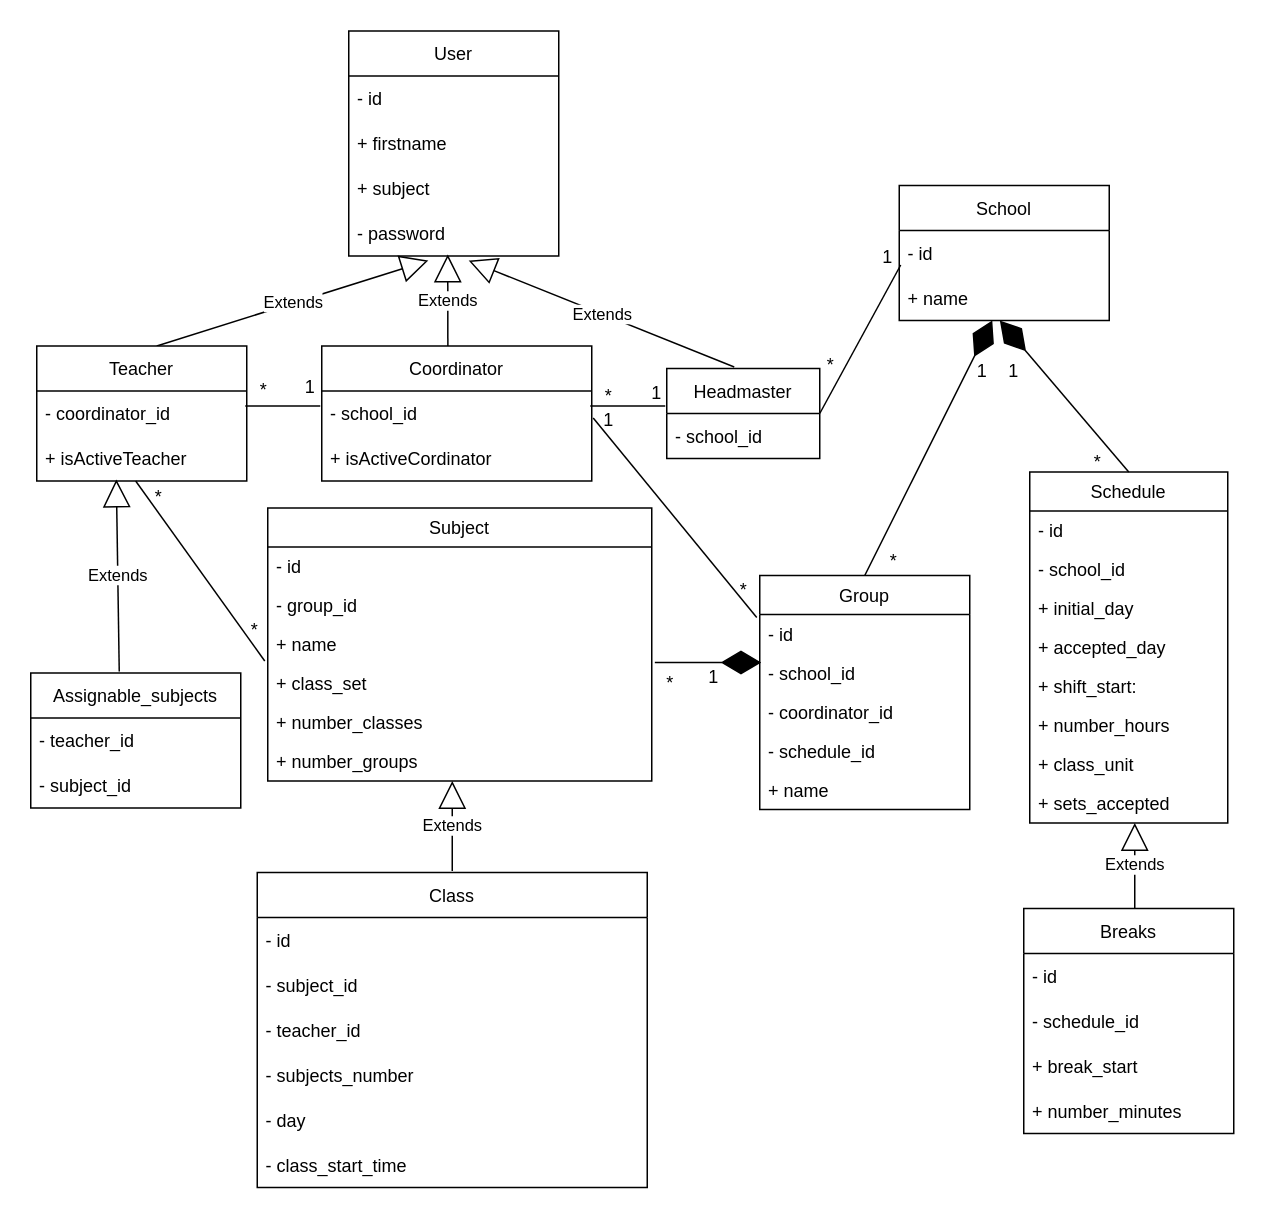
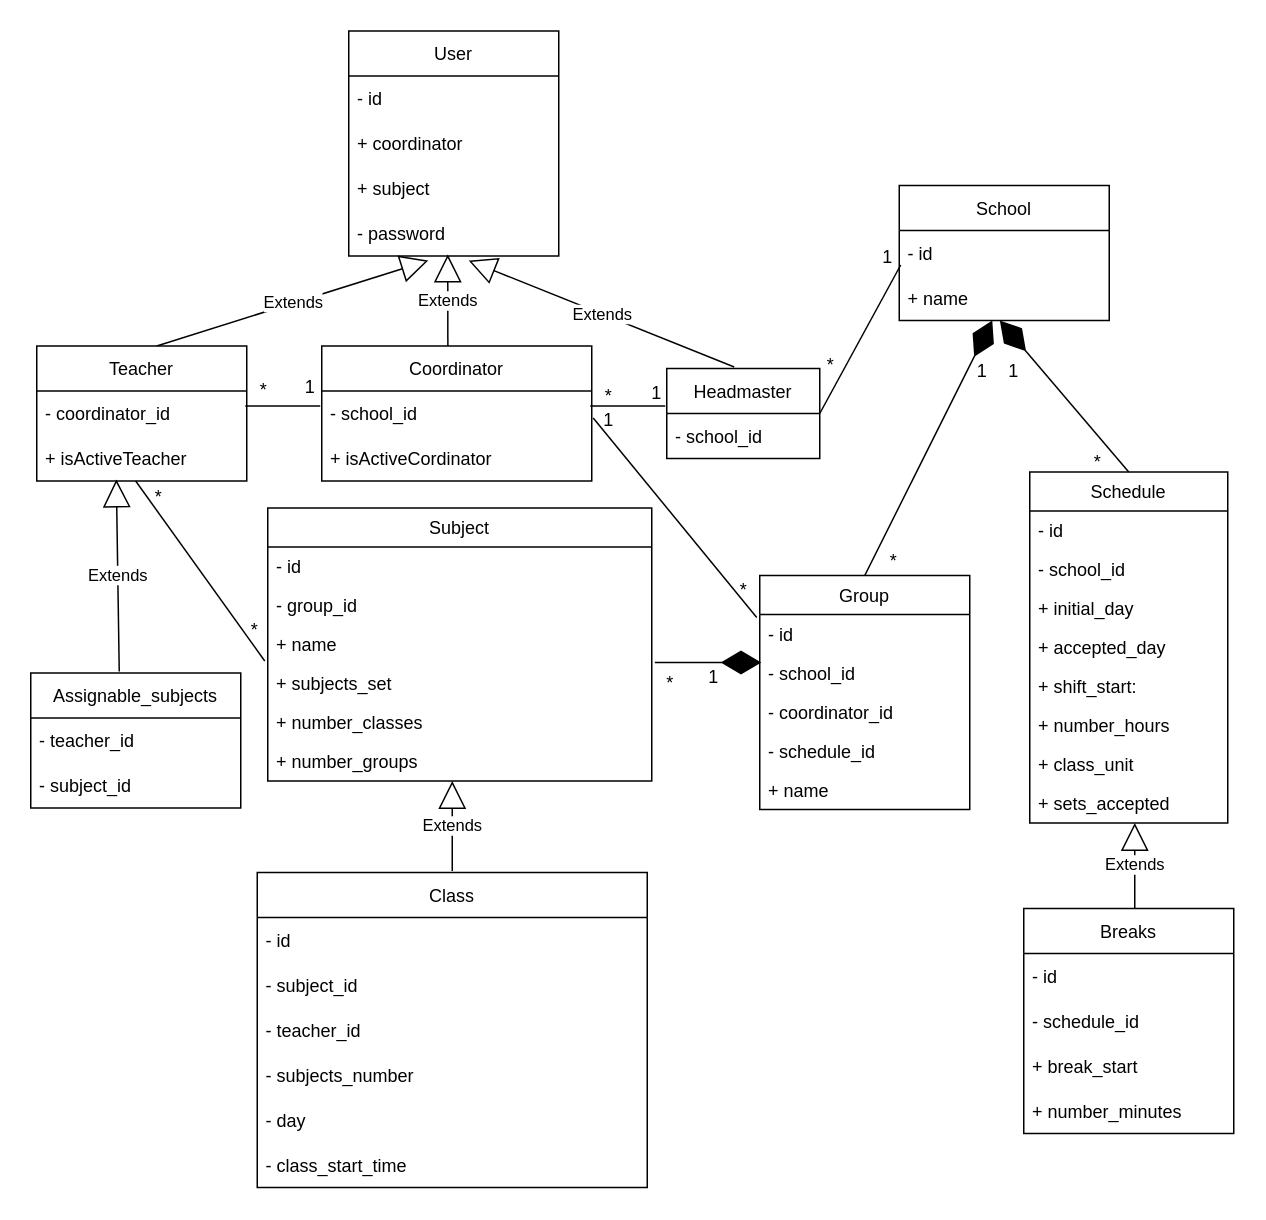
(408, 144) -> (418, 144)
(327, 684) -> (344, 684)
